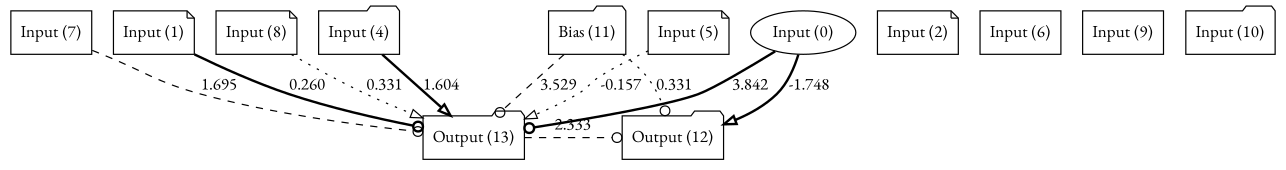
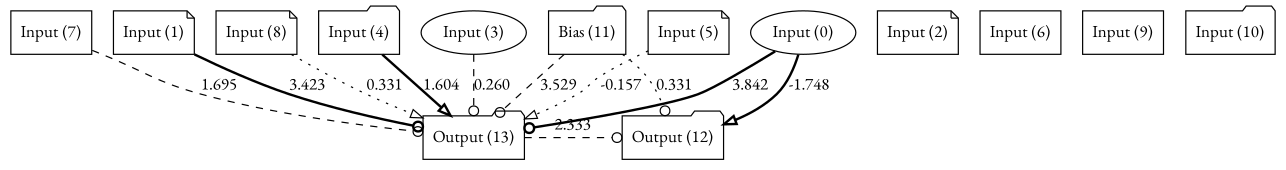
none -> (474, 33)
(308, 85) -> (308, 85)
